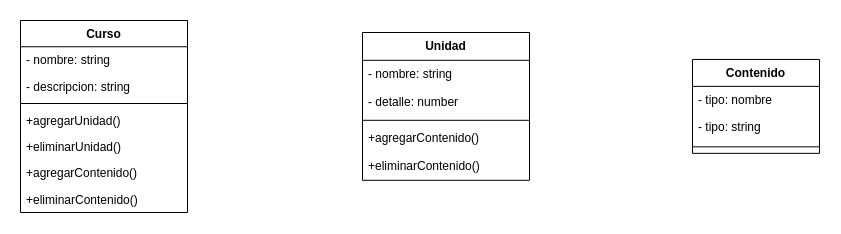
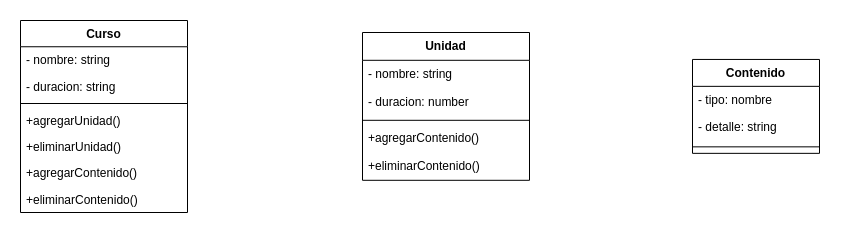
(87, 87) -> (79, 87)
(417, 102) -> (422, 102)
(737, 127) -> (746, 127)
